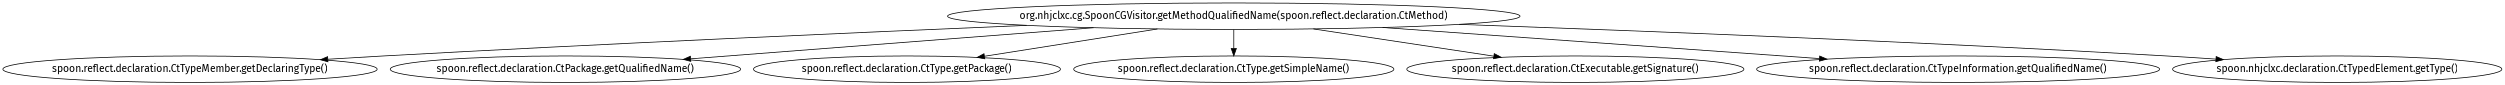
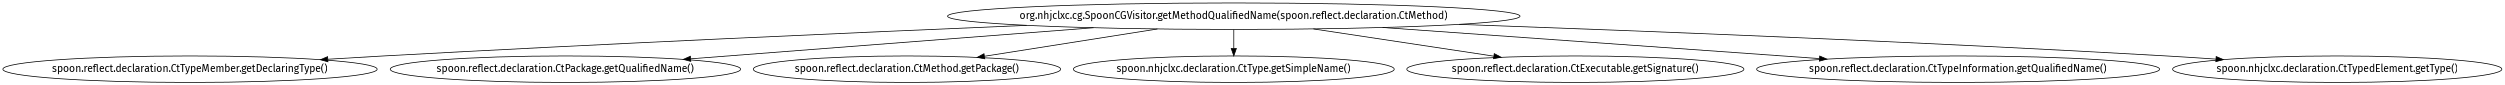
(907, 69) -> (907, 69)
(1234, 69) -> (1234, 69)
